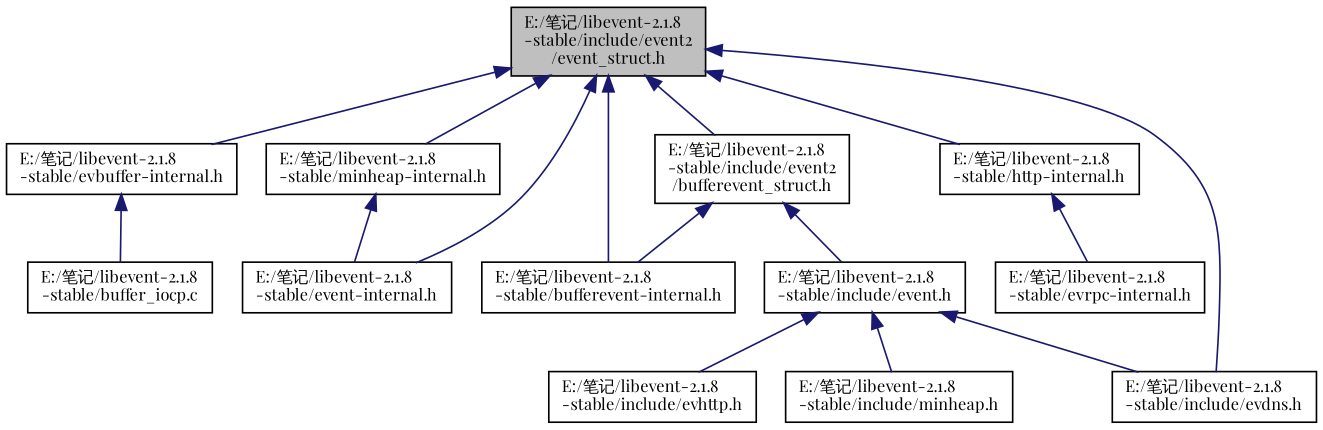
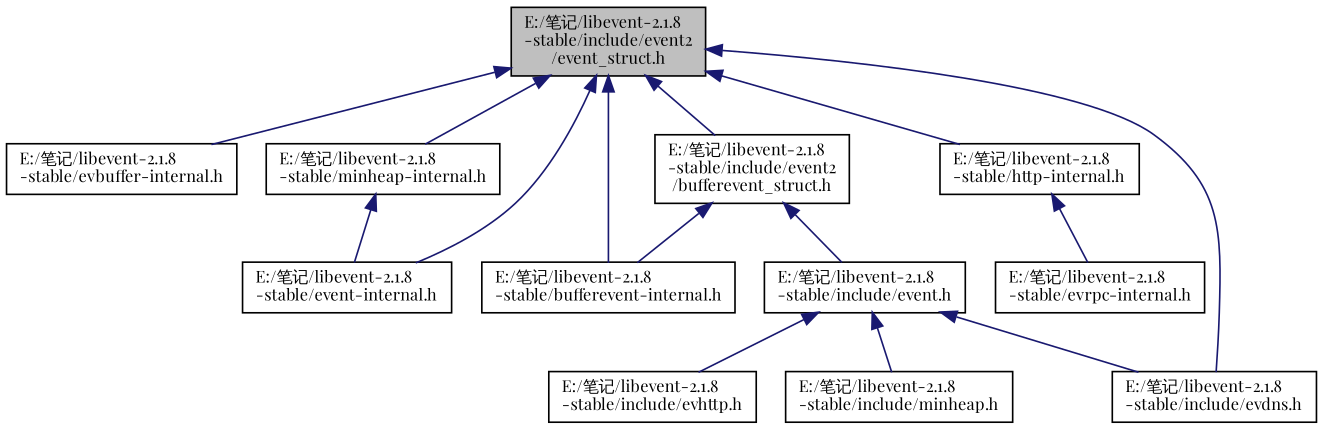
(120, 287) -> none
